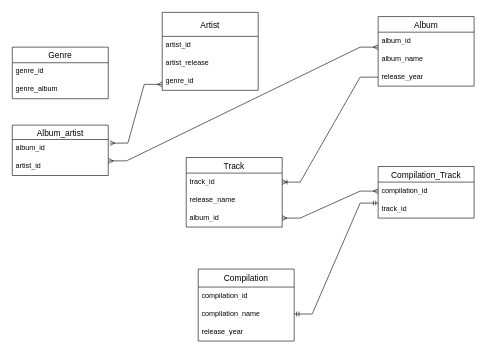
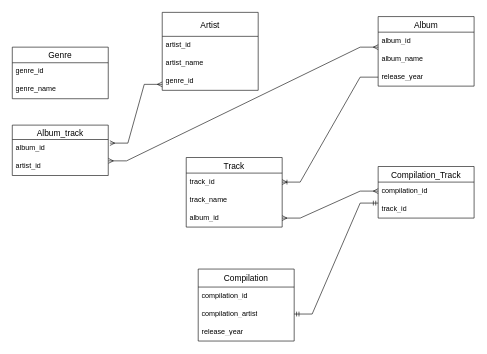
(192, 63) -> (187, 63)
(37, 89) -> (36, 89)
(60, 133) -> (60, 133)
(213, 200) -> (210, 200)
(231, 314) -> (234, 314)
